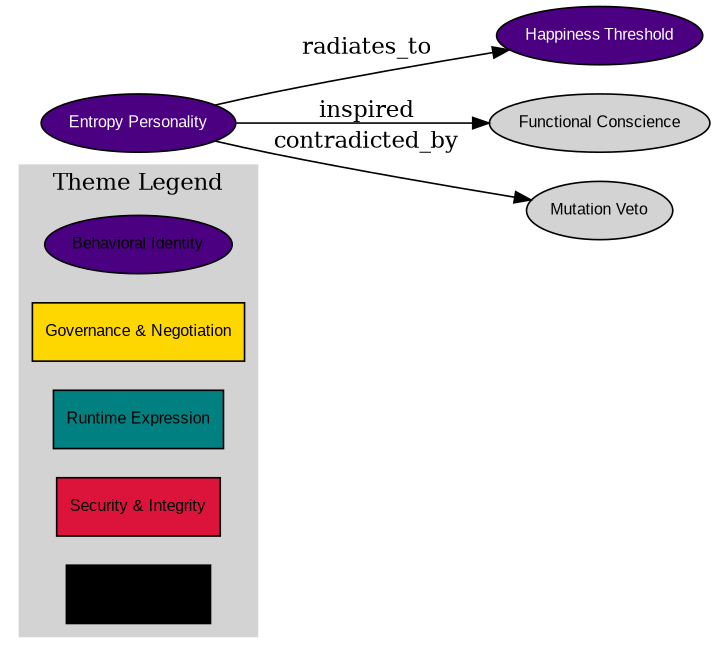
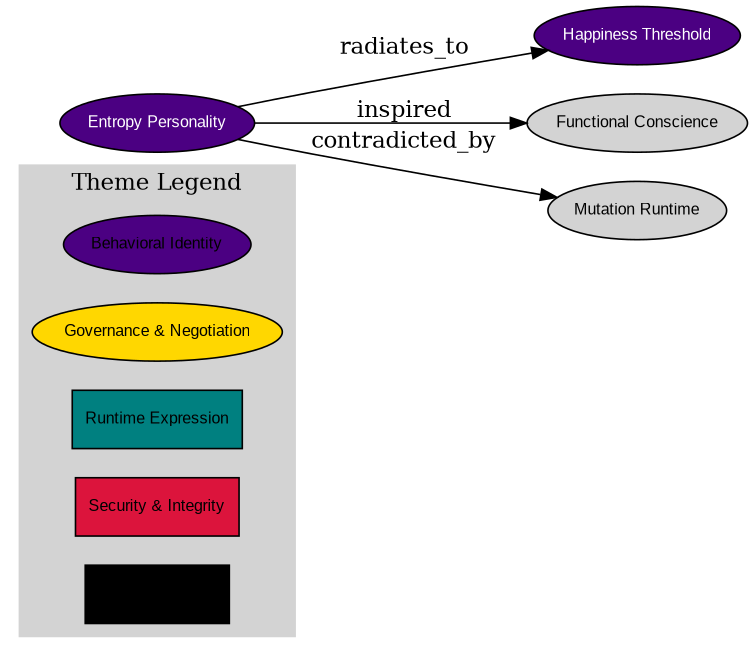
(600, 211) -> (637, 211)
(138, 332) -> (157, 332)
